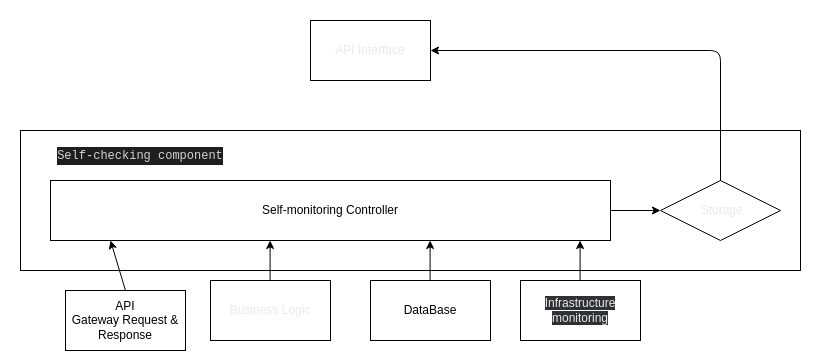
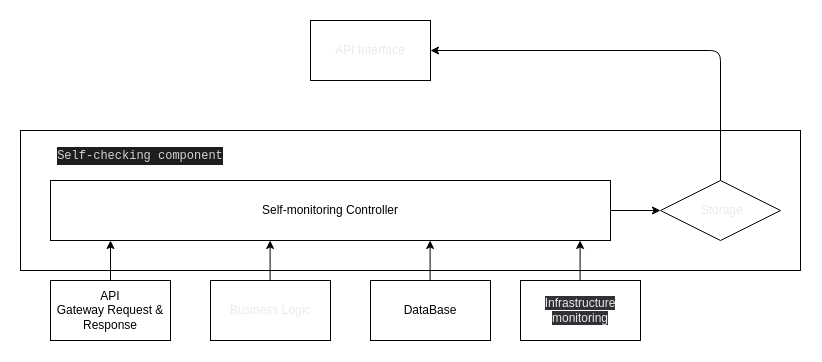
(126, 321) -> (111, 311)
